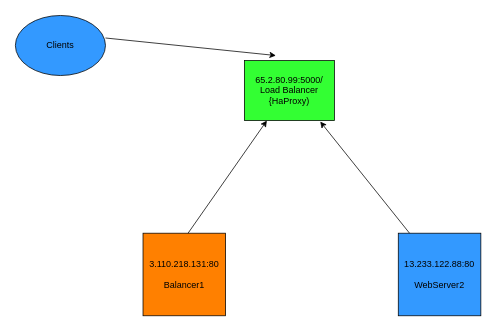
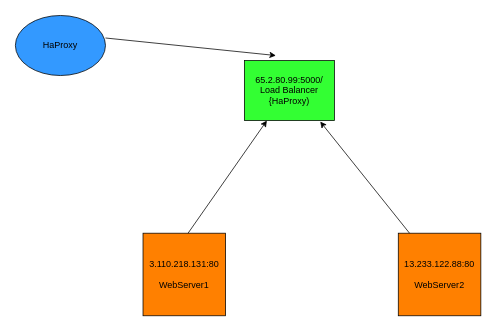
(60, 45) -> (60, 45)
(184, 274) -> (184, 274)
(439, 274) -> (439, 274)
